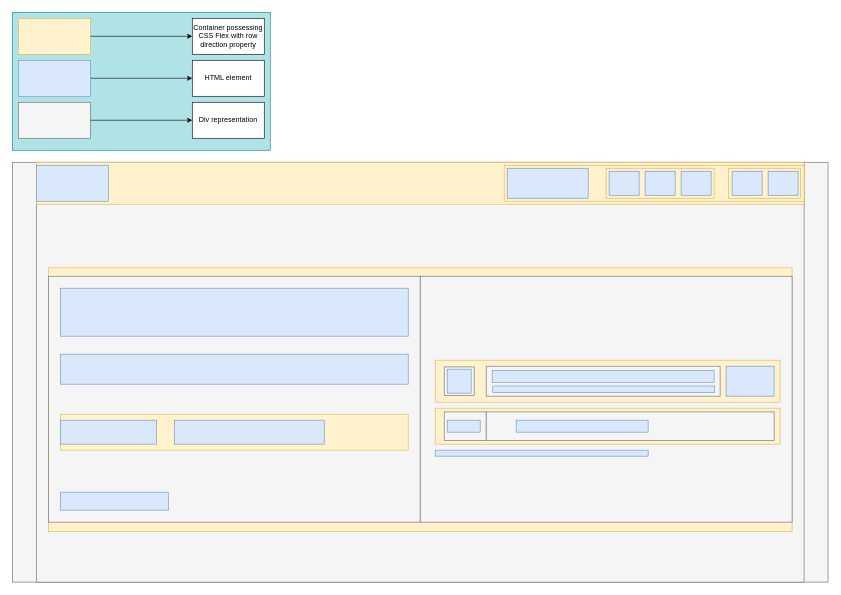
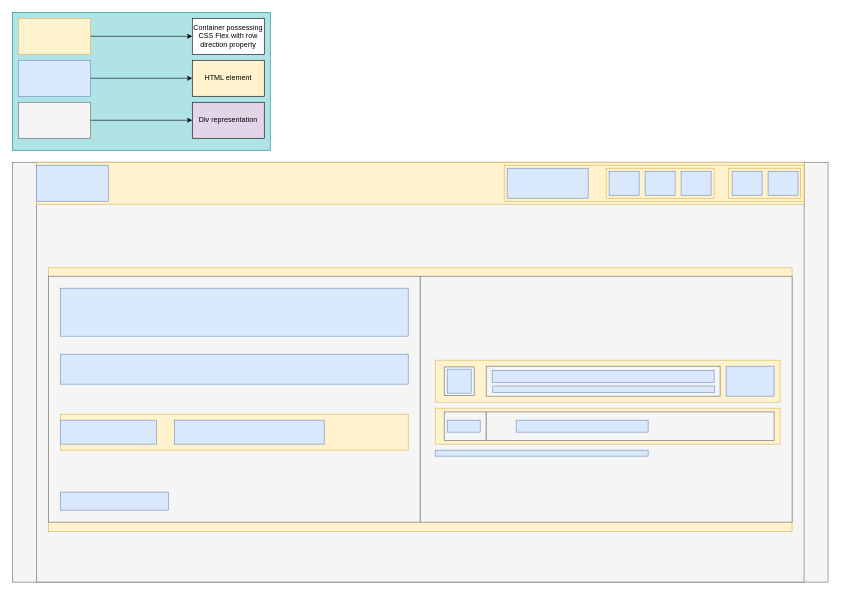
(228, 78) -> (228, 78)
(228, 120) -> (228, 120)
